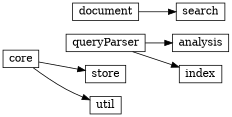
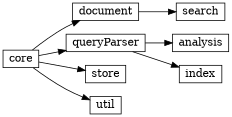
none -> (52, 36)
none -> (49, 54)
